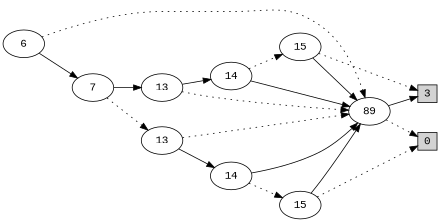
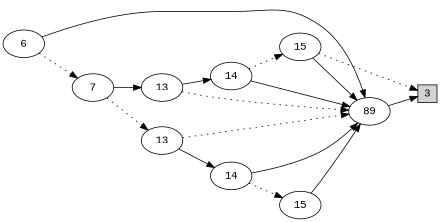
(220, 12) -> (220, 12)
(55, 64) -> (55, 64)
(427, 141) -> none
